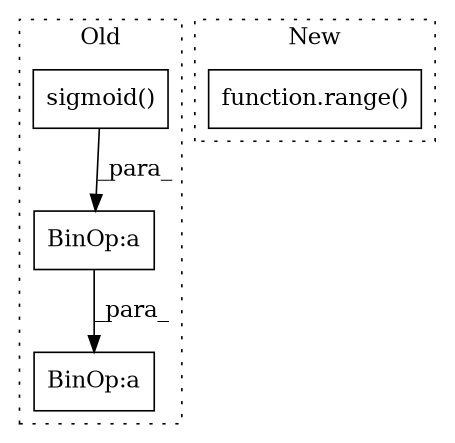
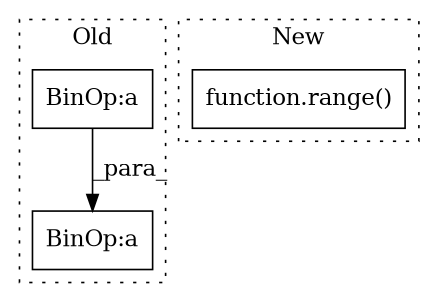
(101, 99) -> none
